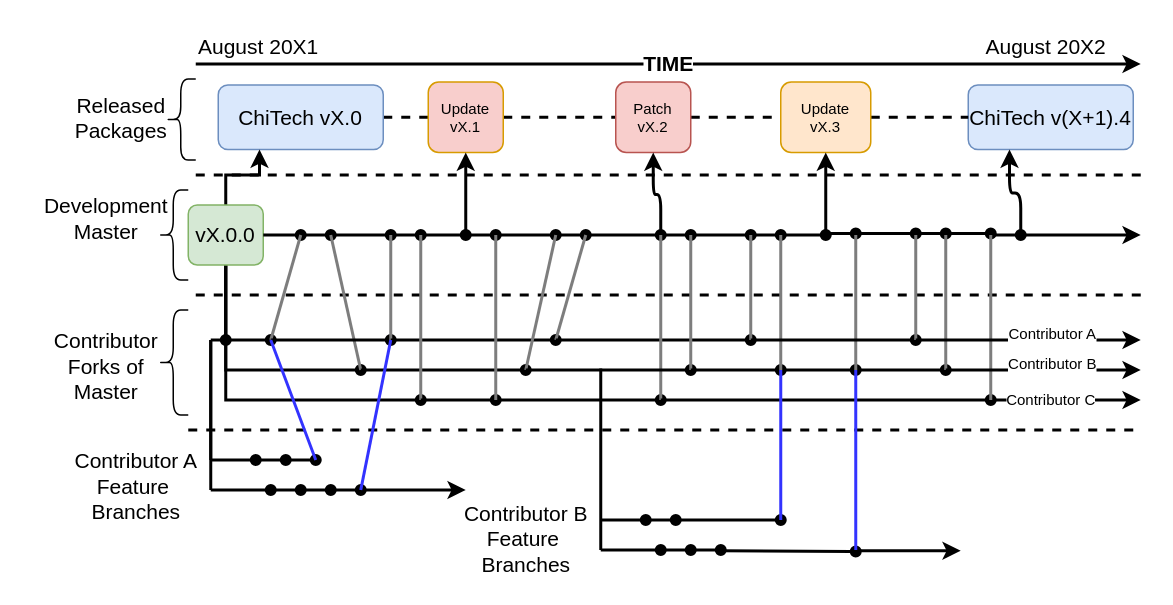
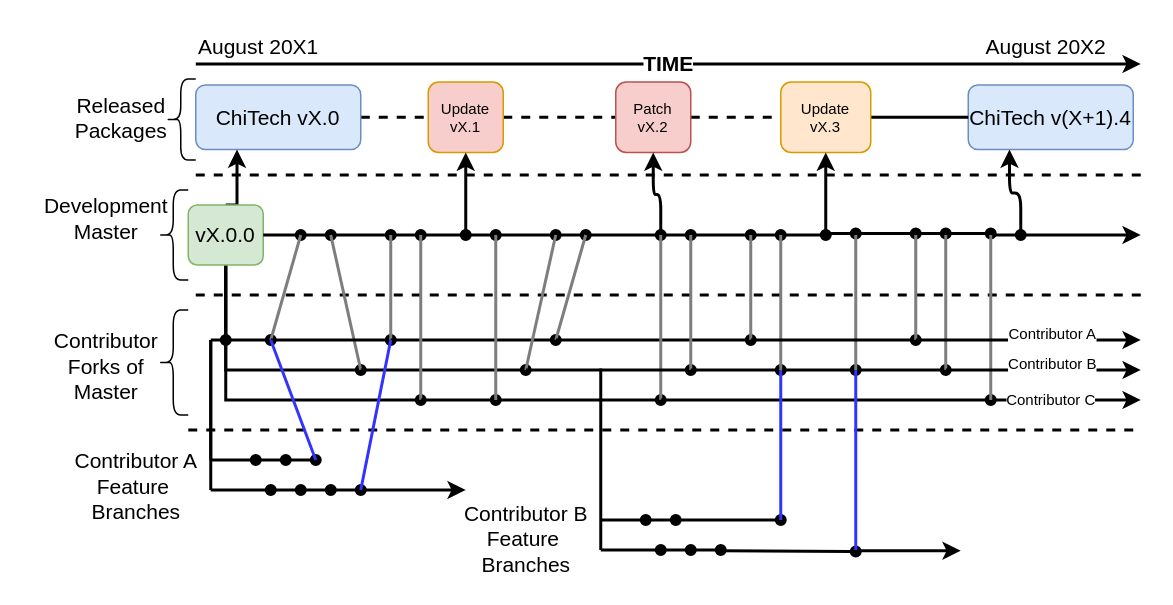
(301, 117) -> (278, 117)
(920, 117) -> (920, 117)
